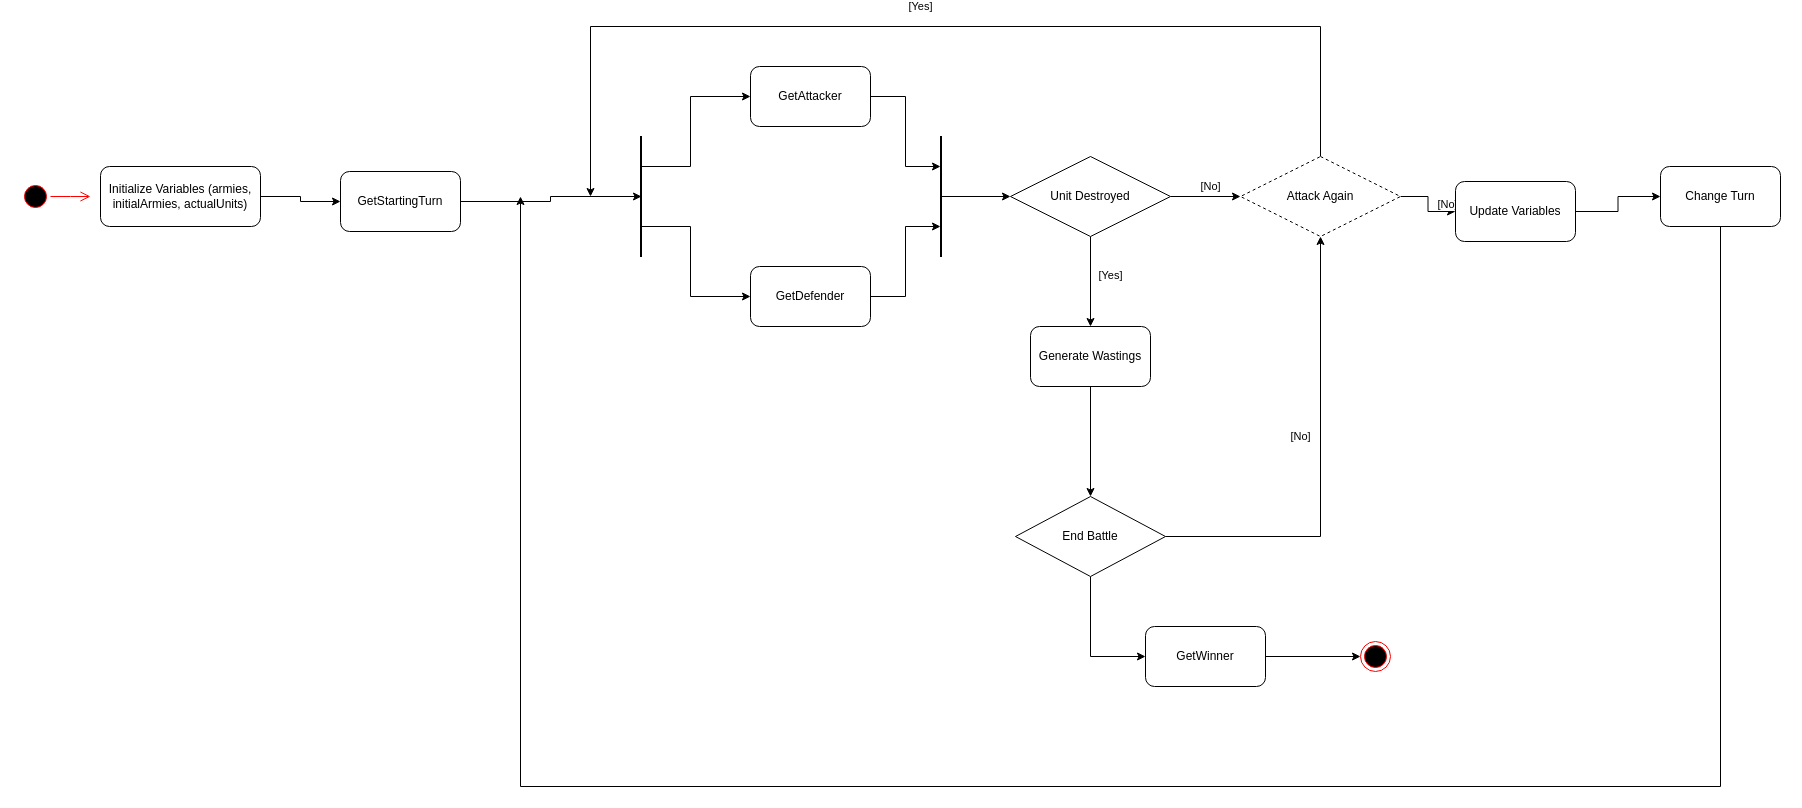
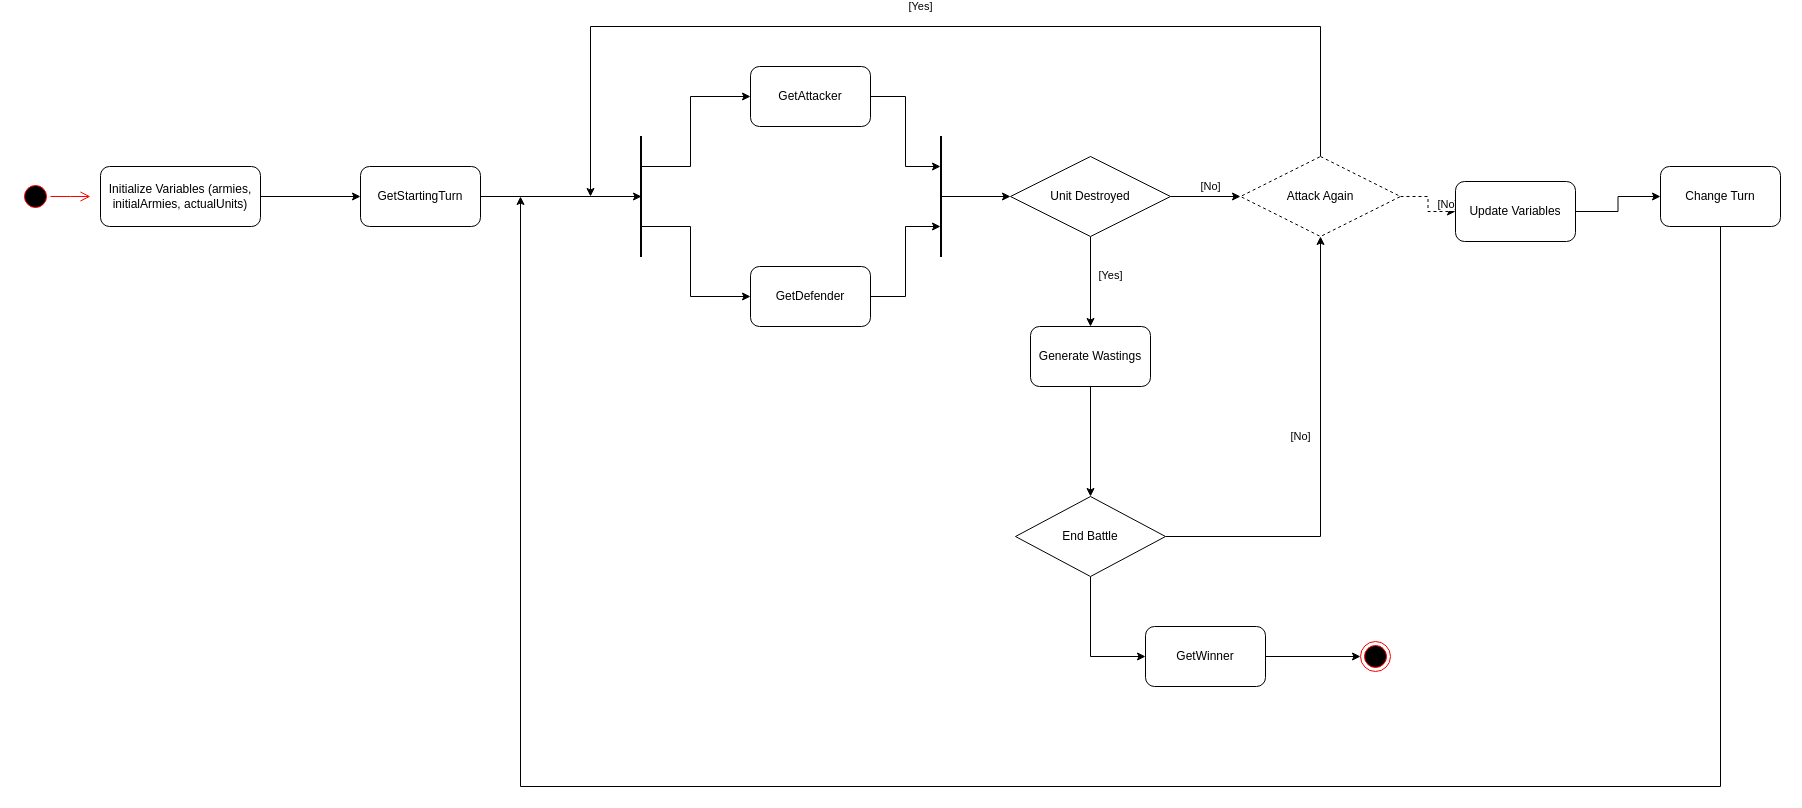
(1428, 201) -> (1428, 201)
(401, 202) -> (421, 197)
